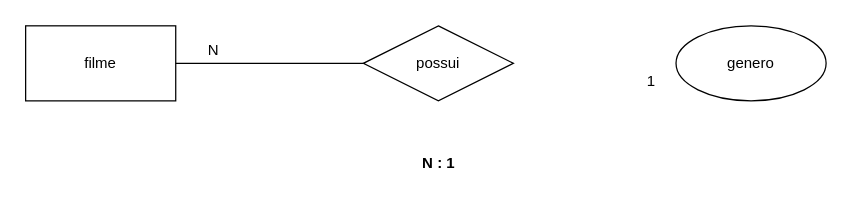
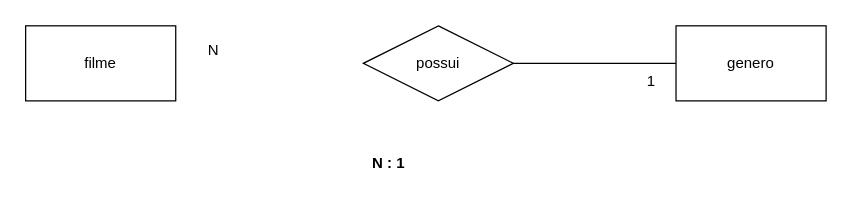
(270, 63) -> none
none -> (594, 63)
(751, 63) -> (751, 63)
(438, 163) -> (388, 163)
